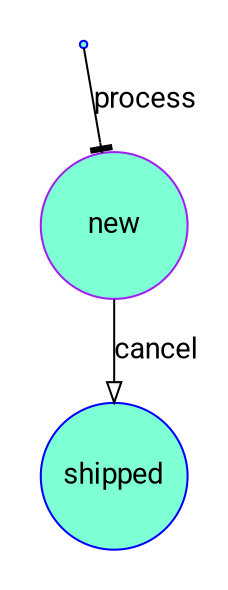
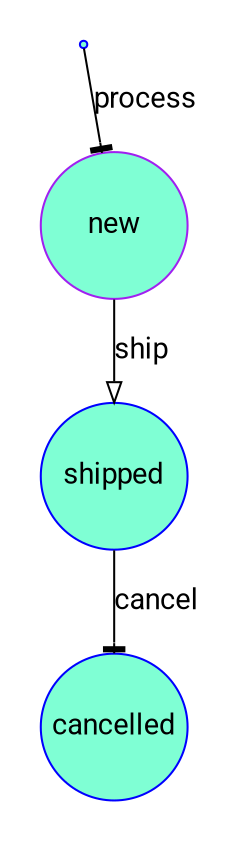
(157, 351) -> (142, 351)
none -> (114, 727)
